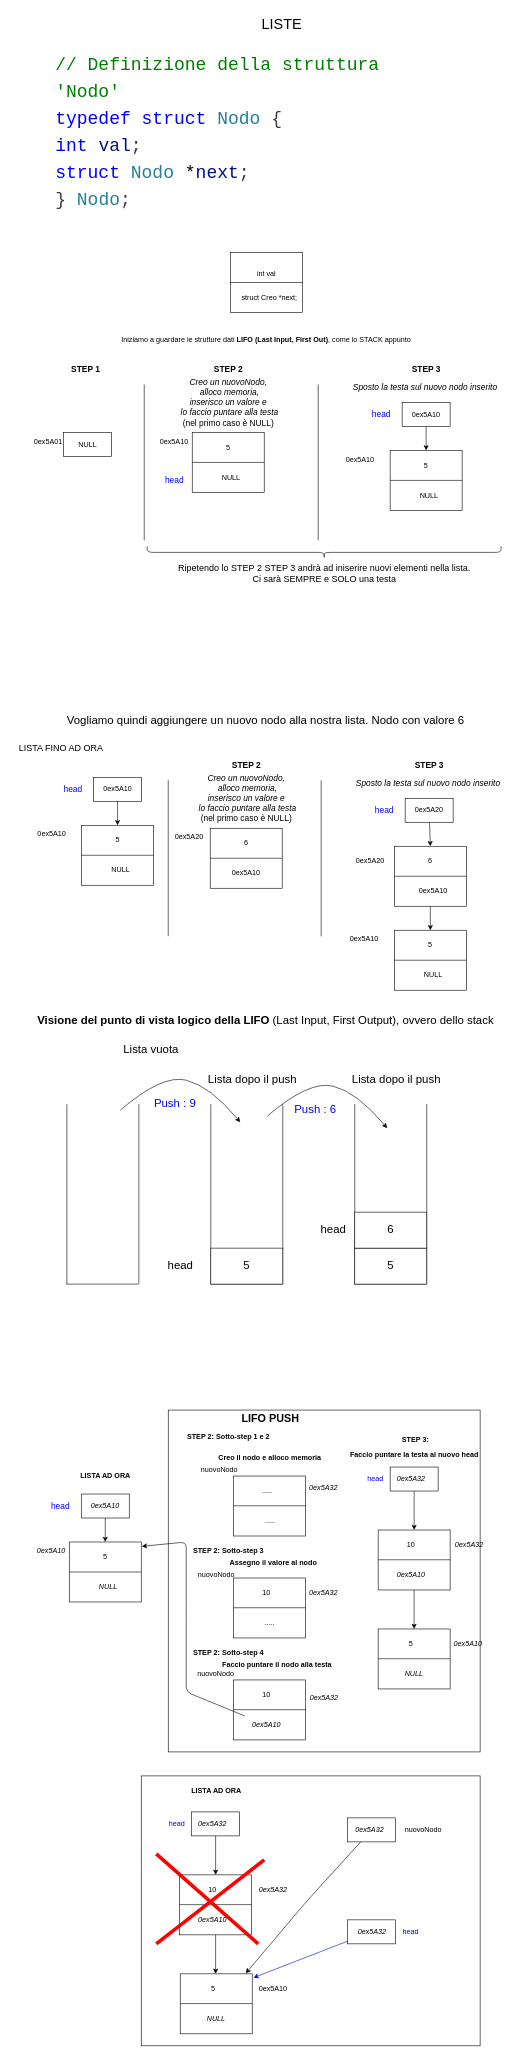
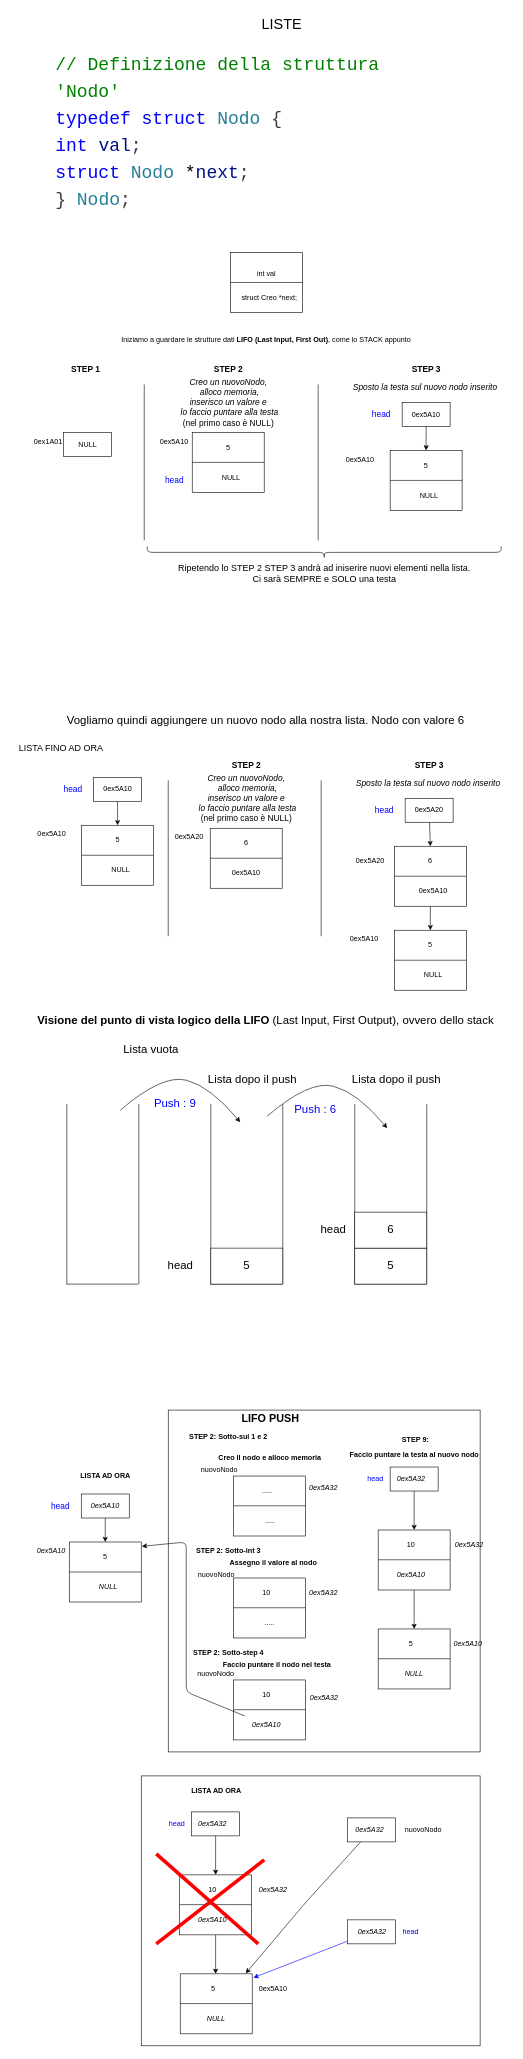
(48, 441) -> (48, 441)
(229, 1437) -> (229, 1437)
(416, 1440) -> (416, 1440)
(415, 1455) -> (415, 1455)
(229, 1551) -> (229, 1551)
(277, 1665) -> (277, 1665)
